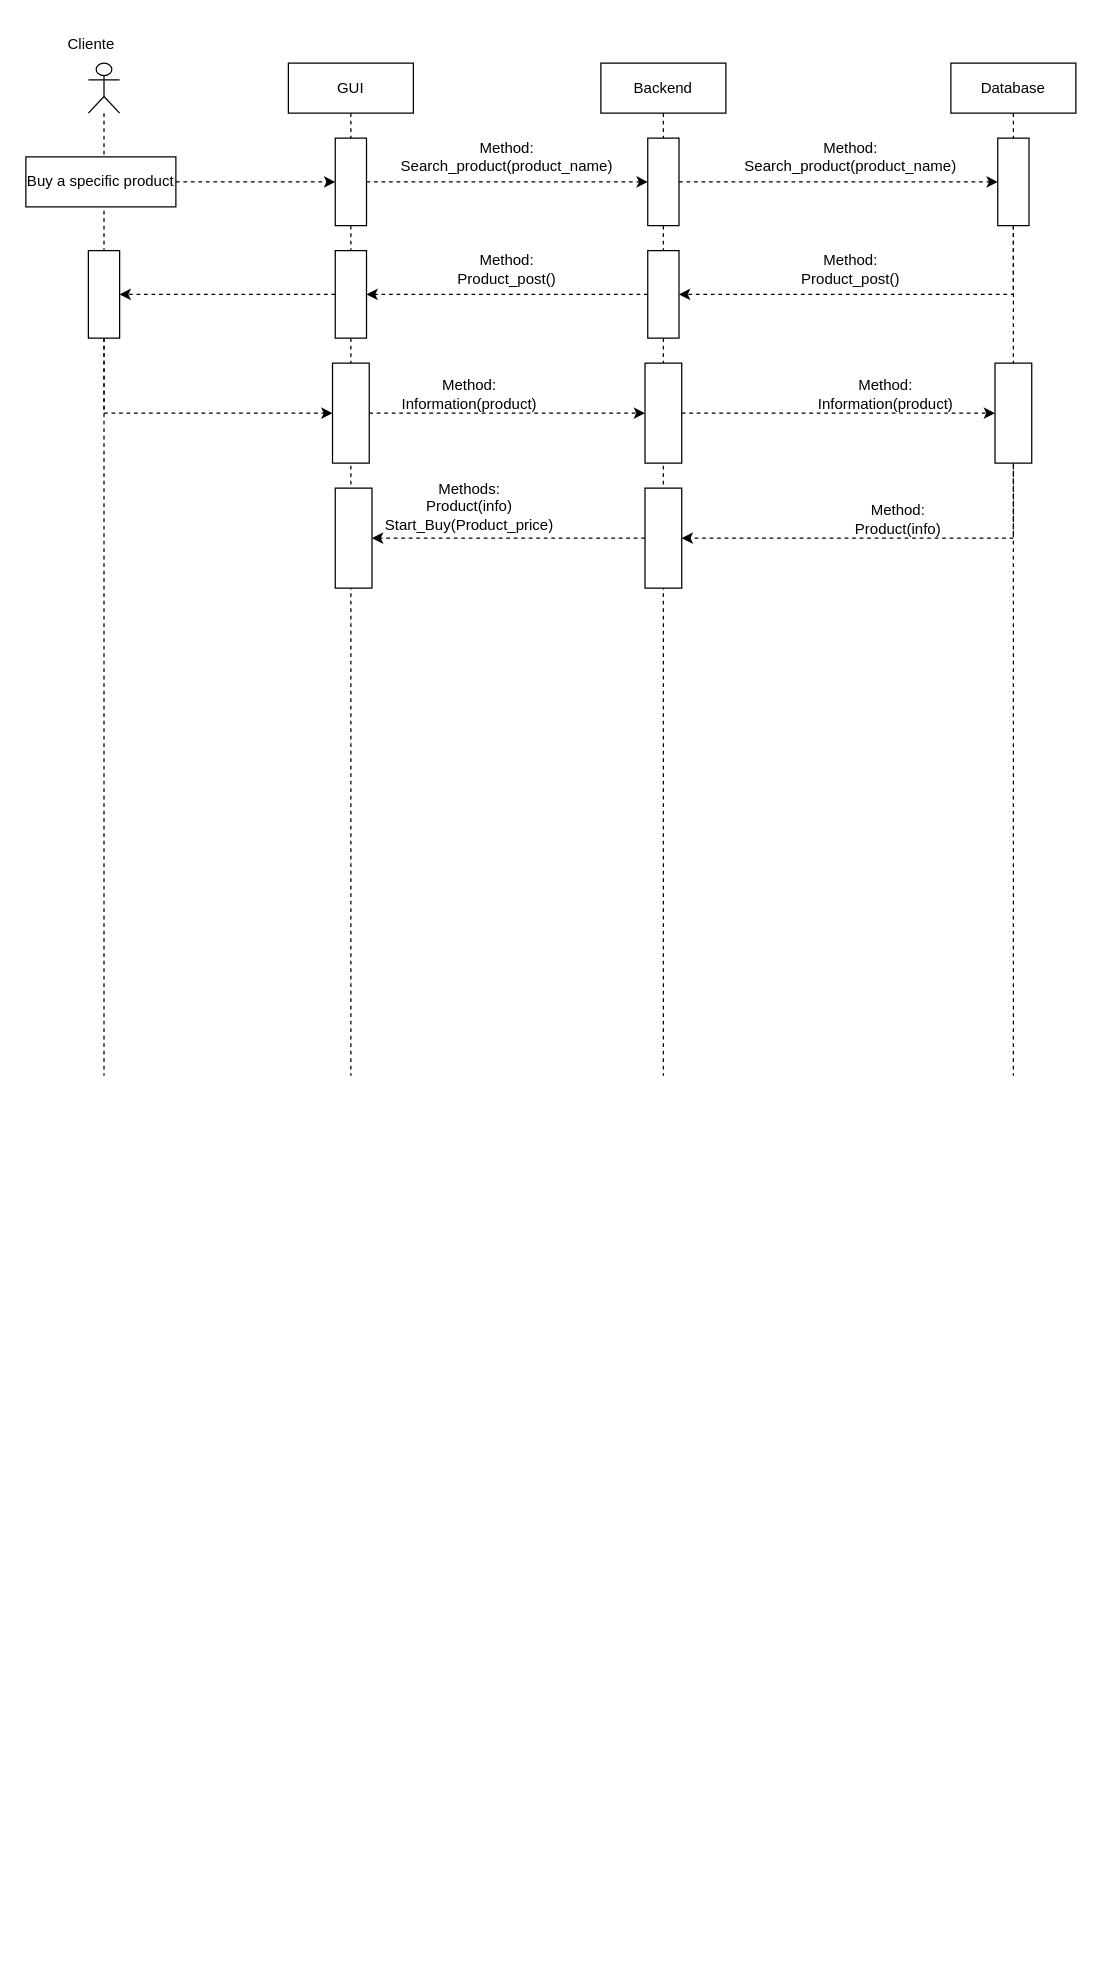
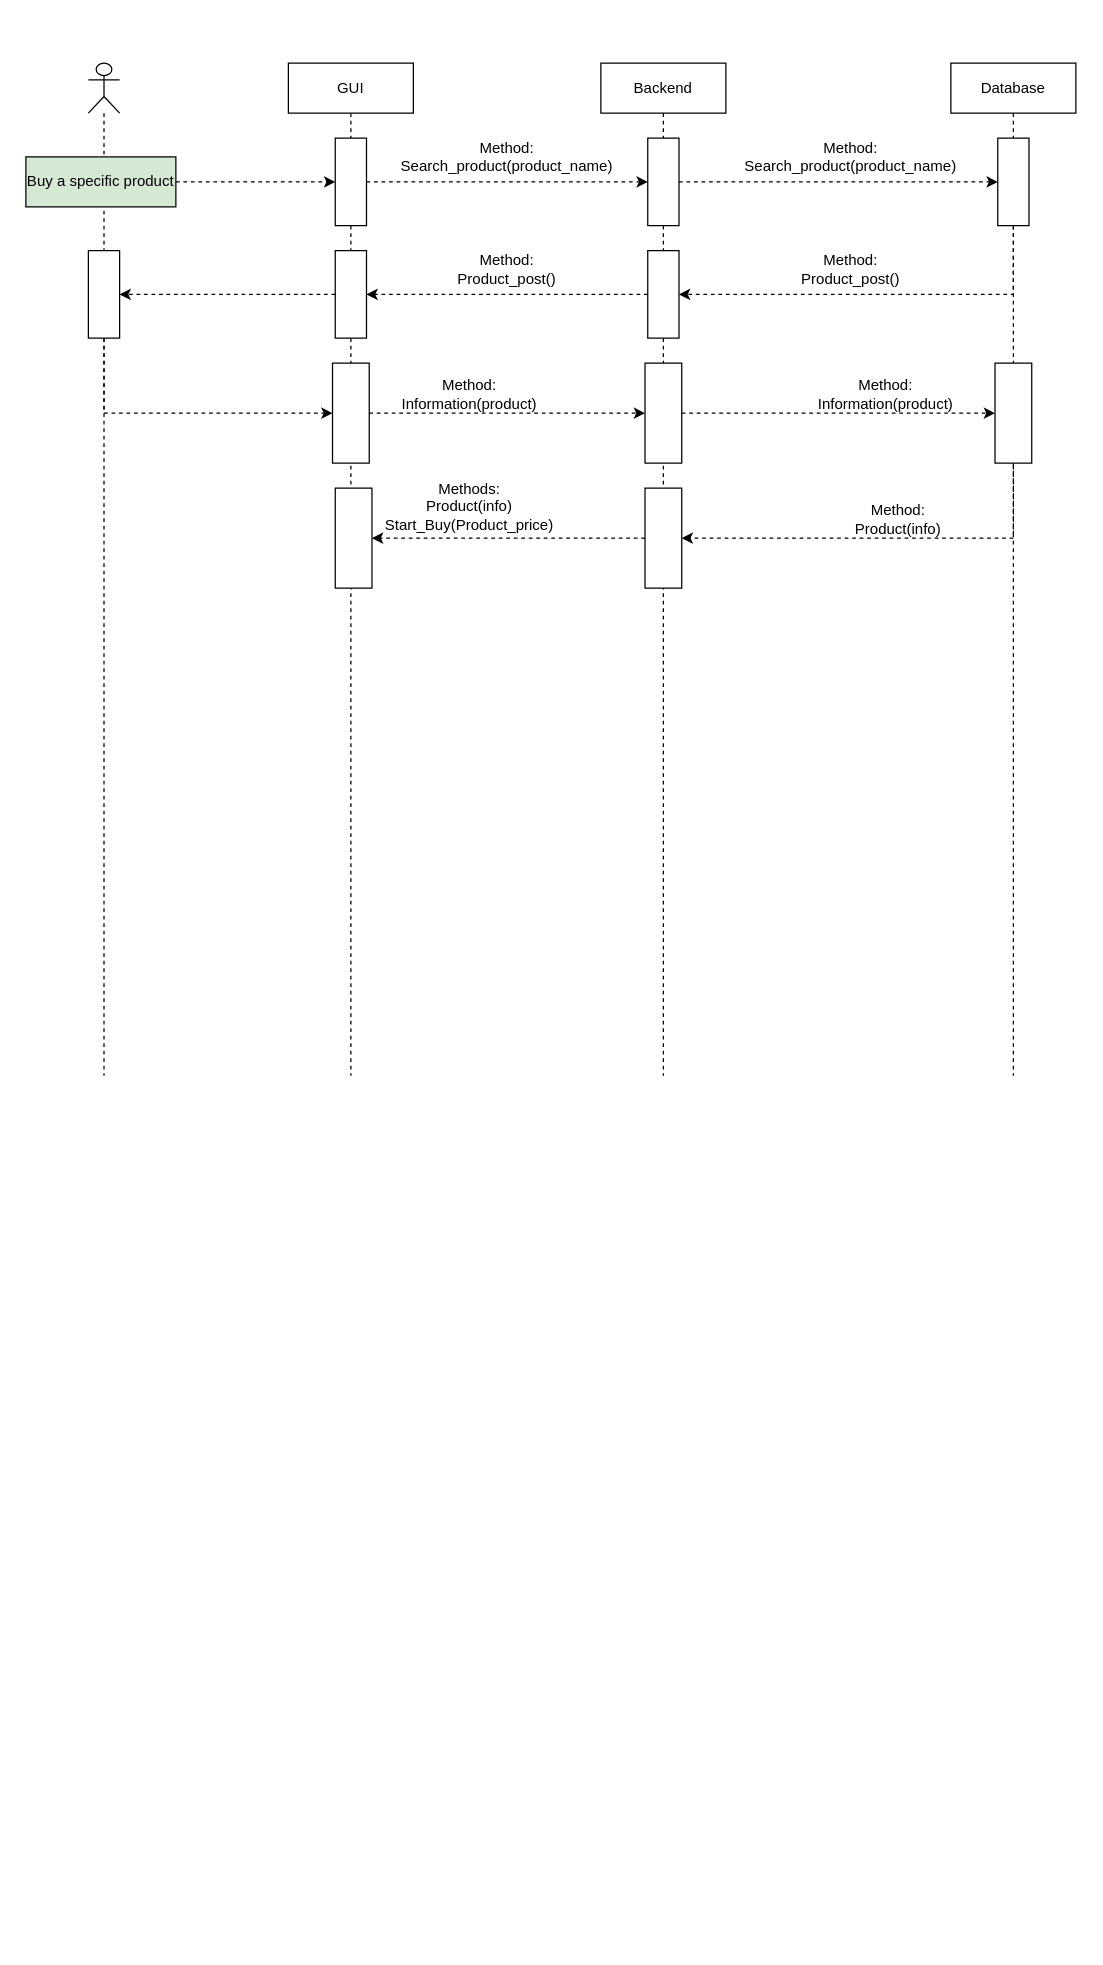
(101, 44) -> none
(101, 182) -> (101, 182)
